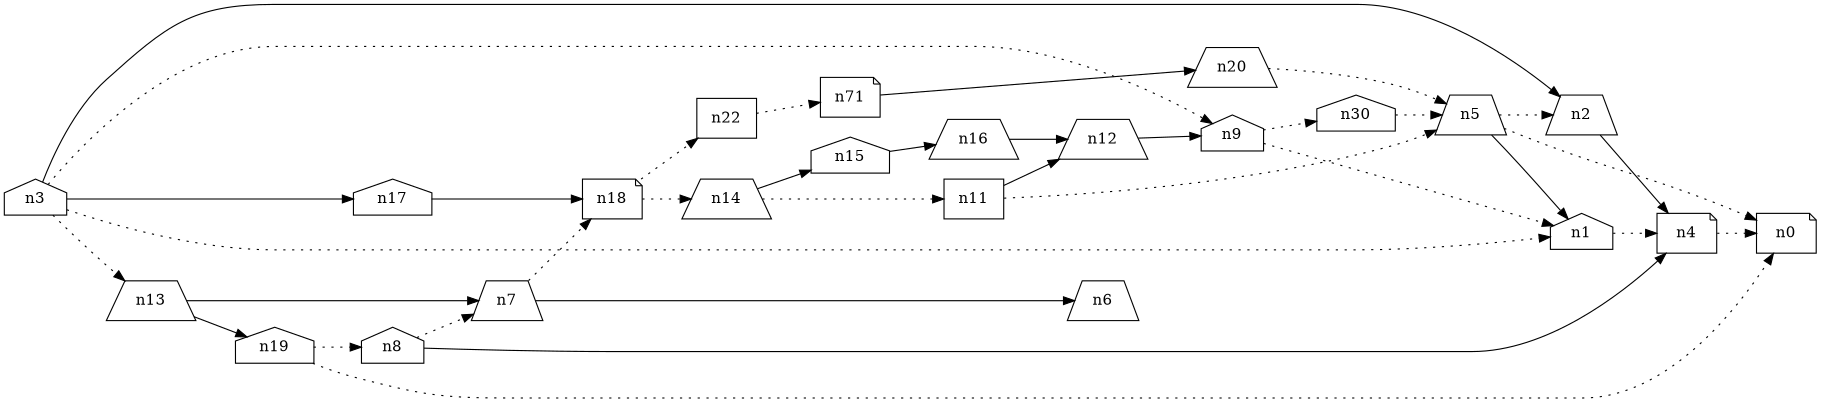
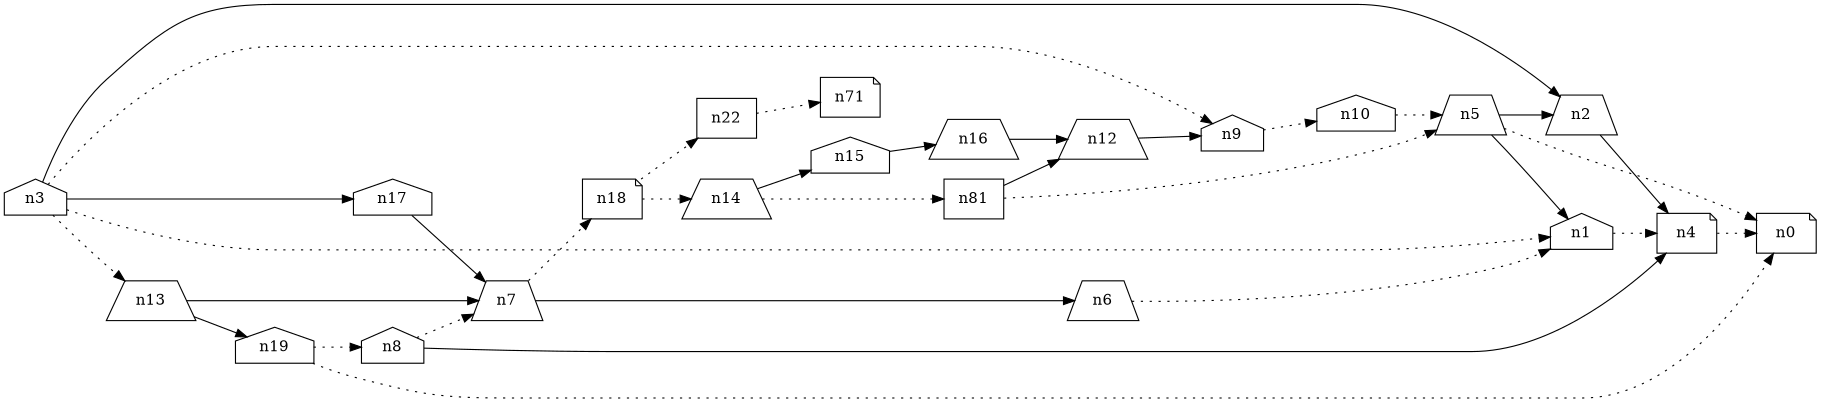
(1232, 67) -> none
(1356, 115) -> (1356, 115)
(1520, 115) -> (1520, 115)
(1403, 183) -> (1338, 293)
(501, 199) -> (441, 242)
(974, 199) -> (974, 199)
